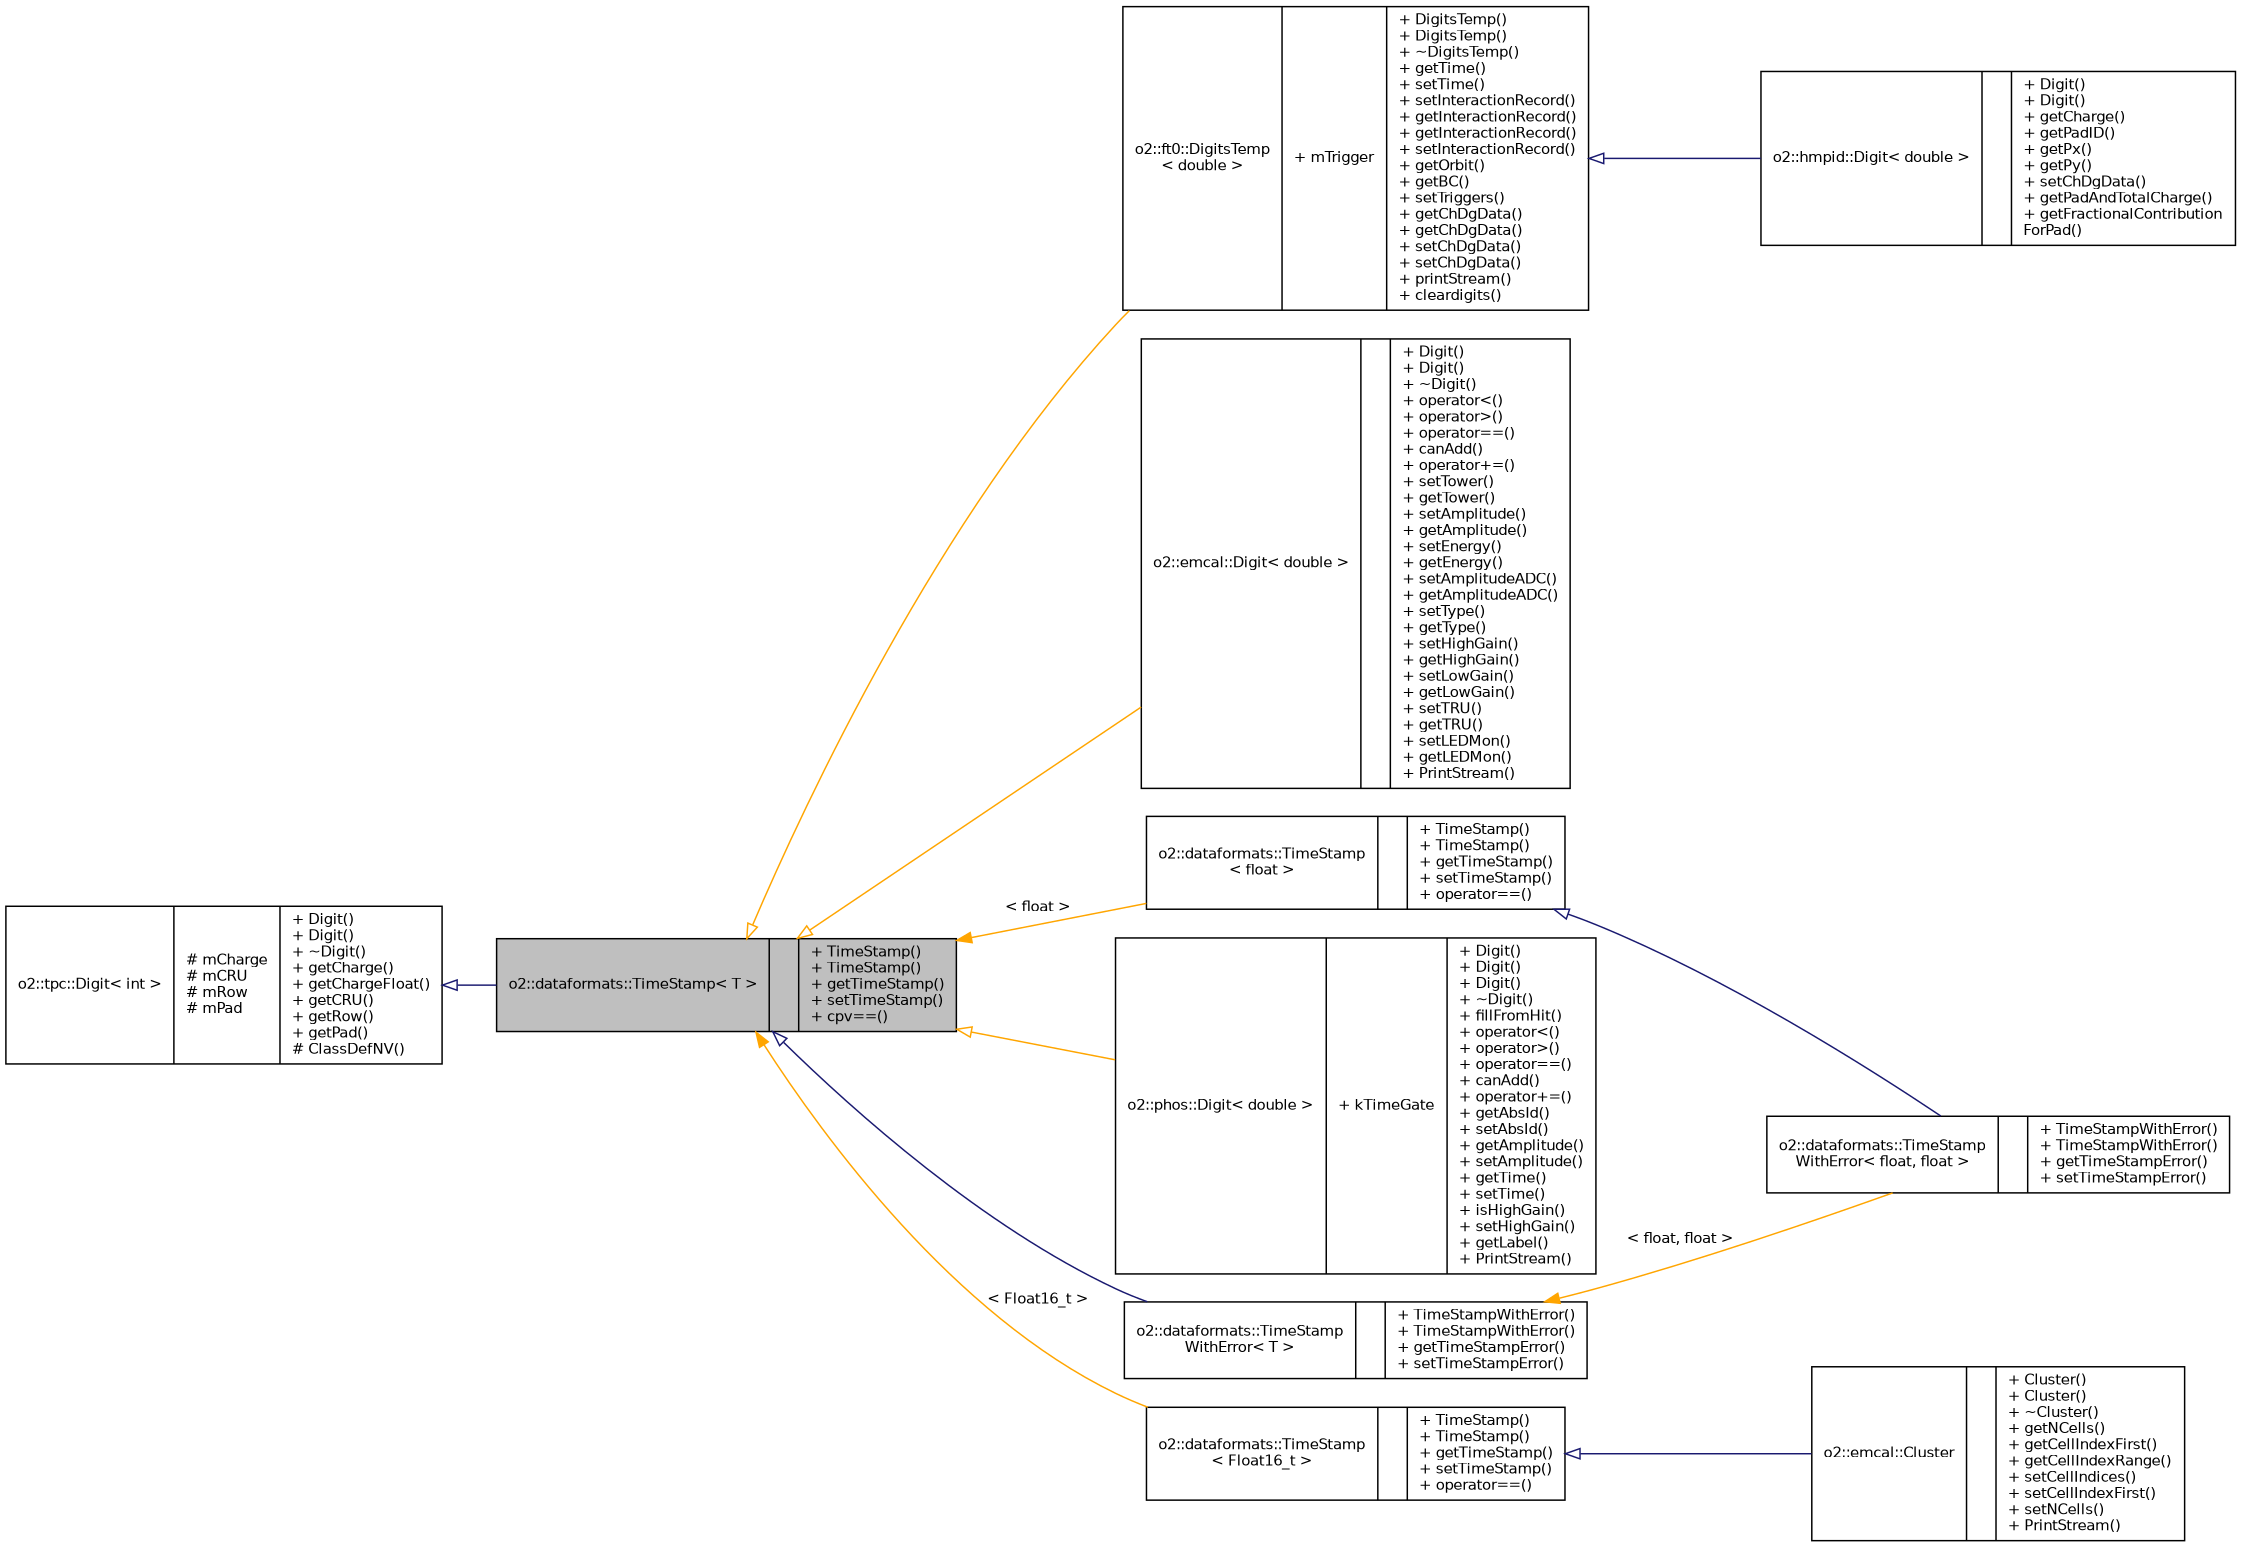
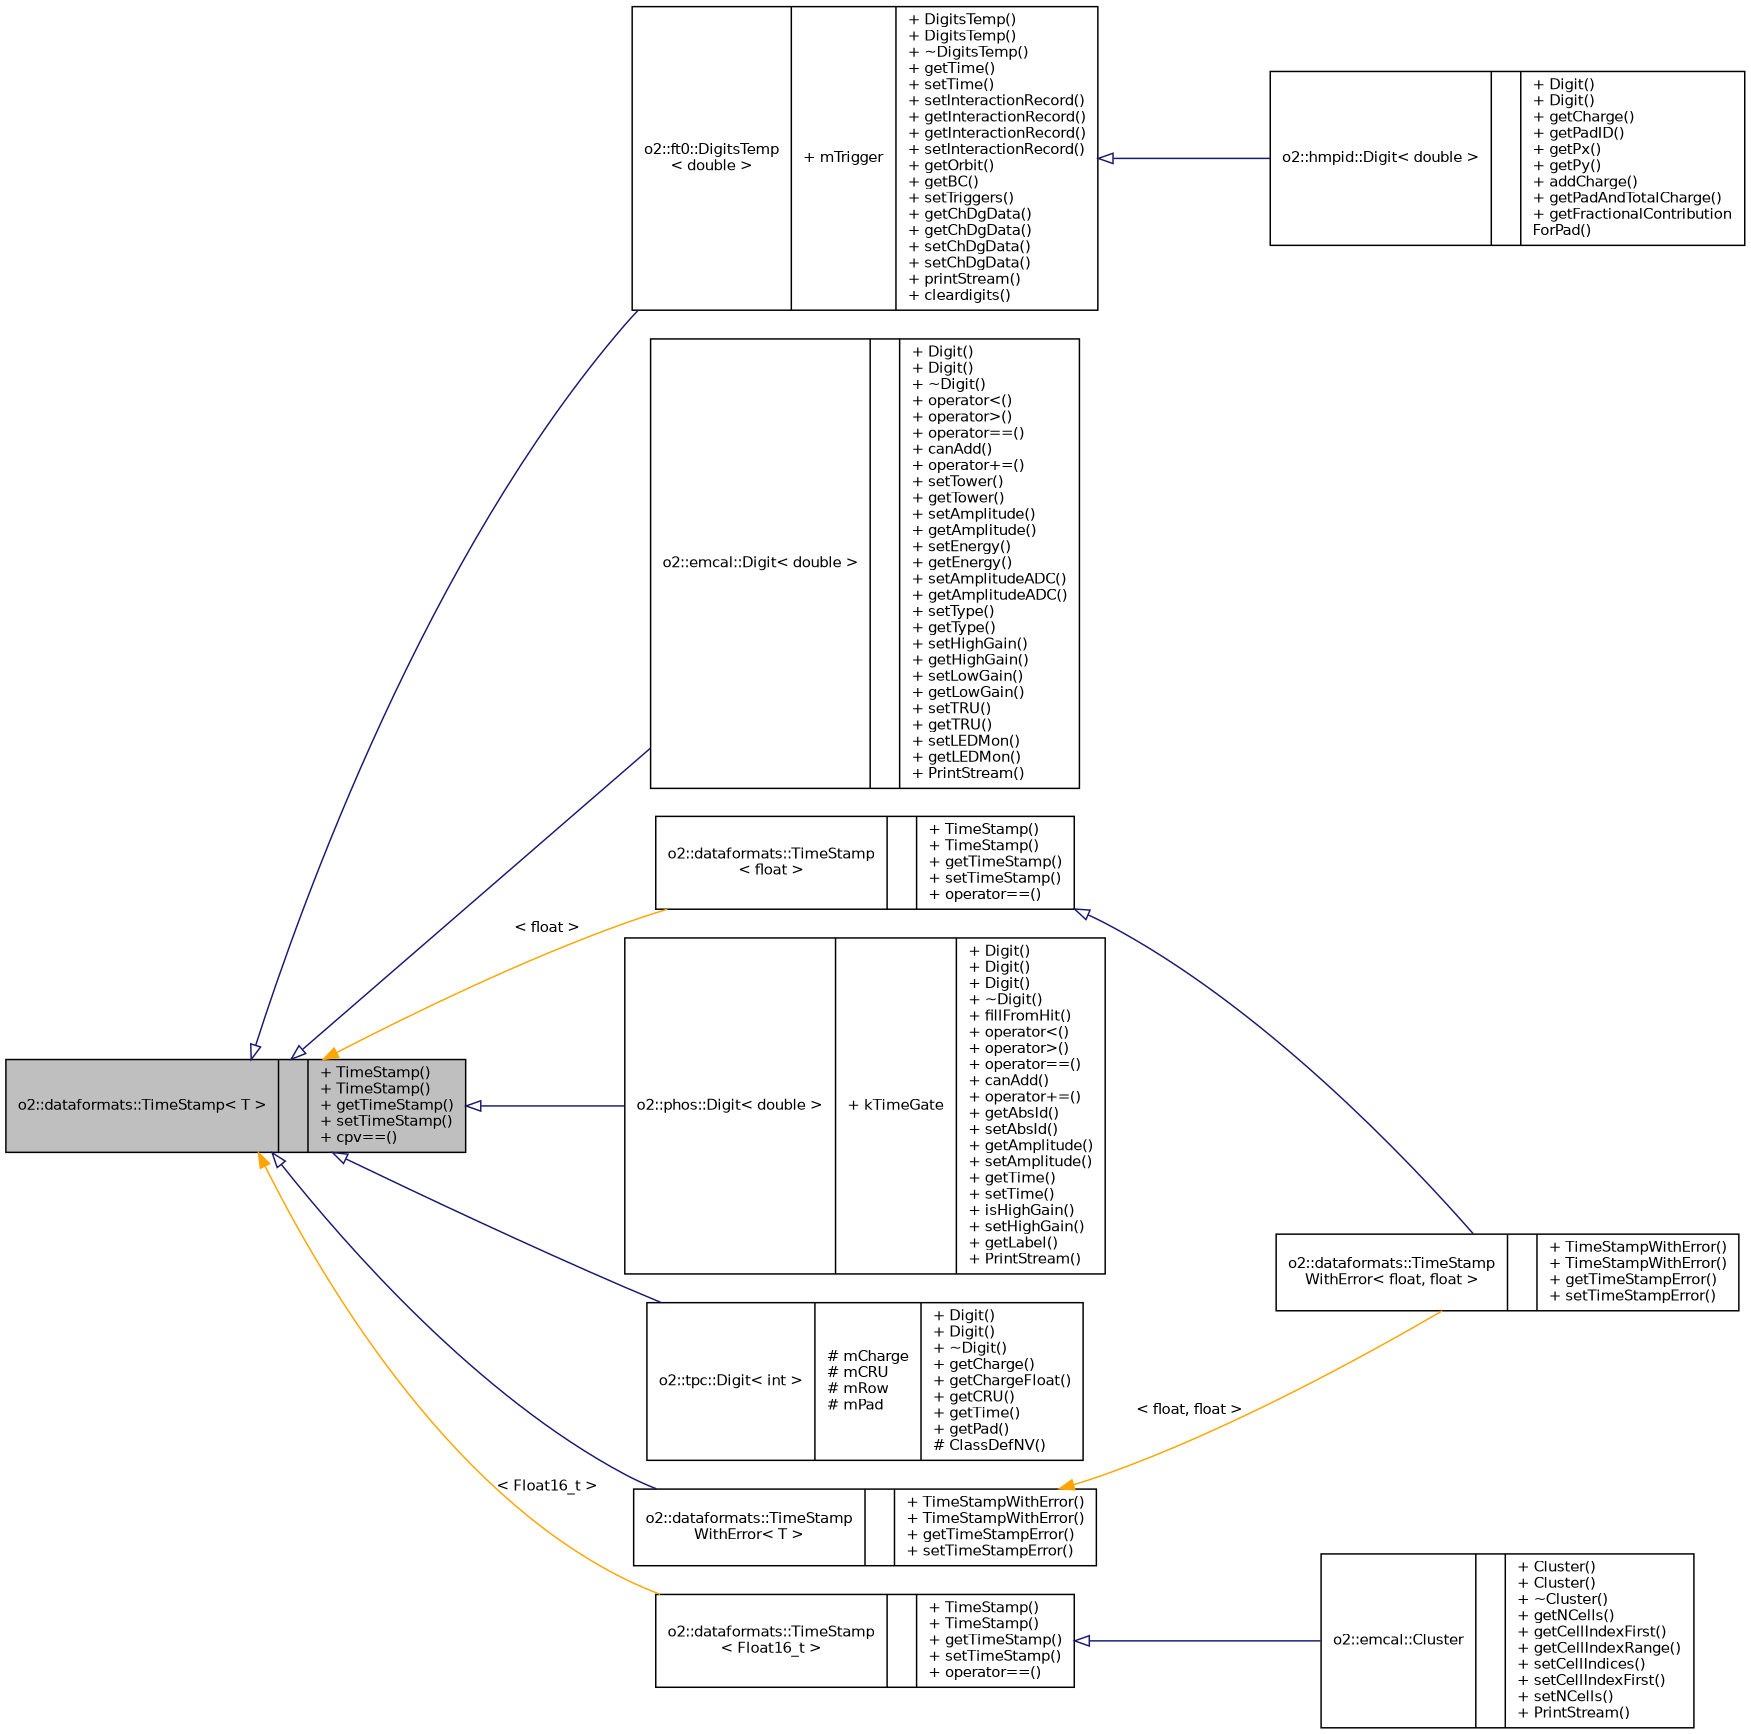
(2085, 182) -> (1586, 182)
(916, 602) -> (412, 659)
(976, 819) -> (477, 899)
(477, 985) -> (503, 1233)
(333, 1017) -> (977, 1413)
(1043, 1046) -> (553, 1106)
